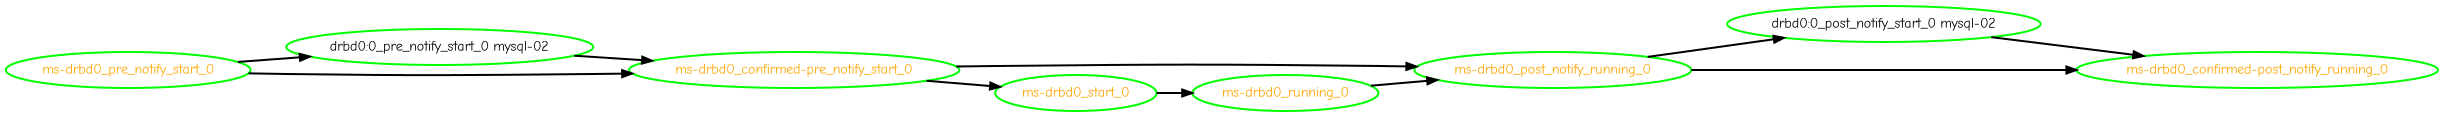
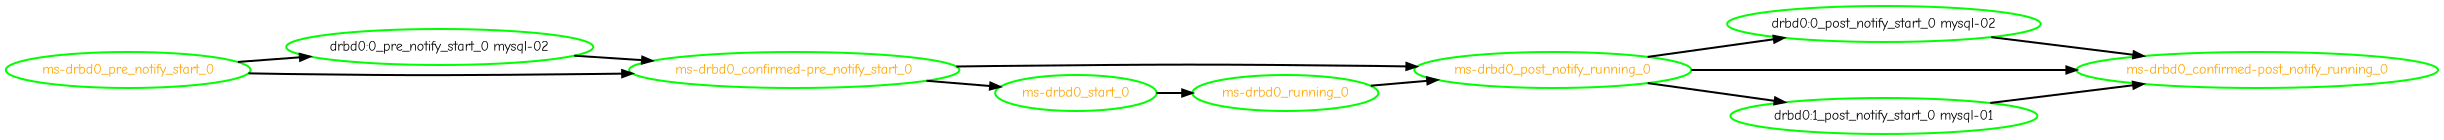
none -> (1884, 116)
